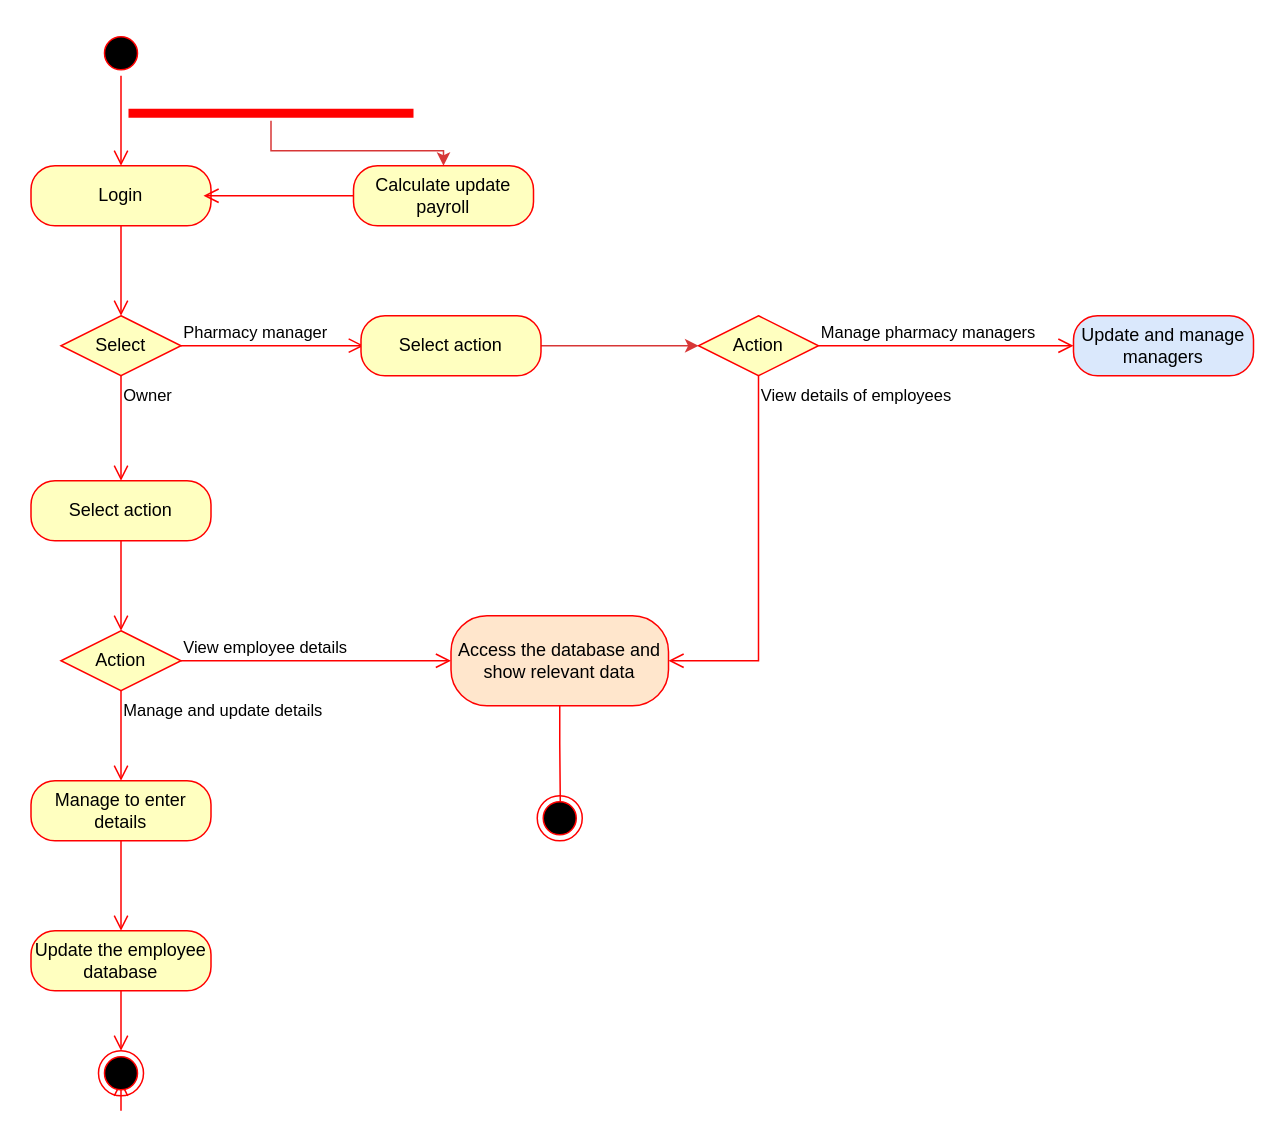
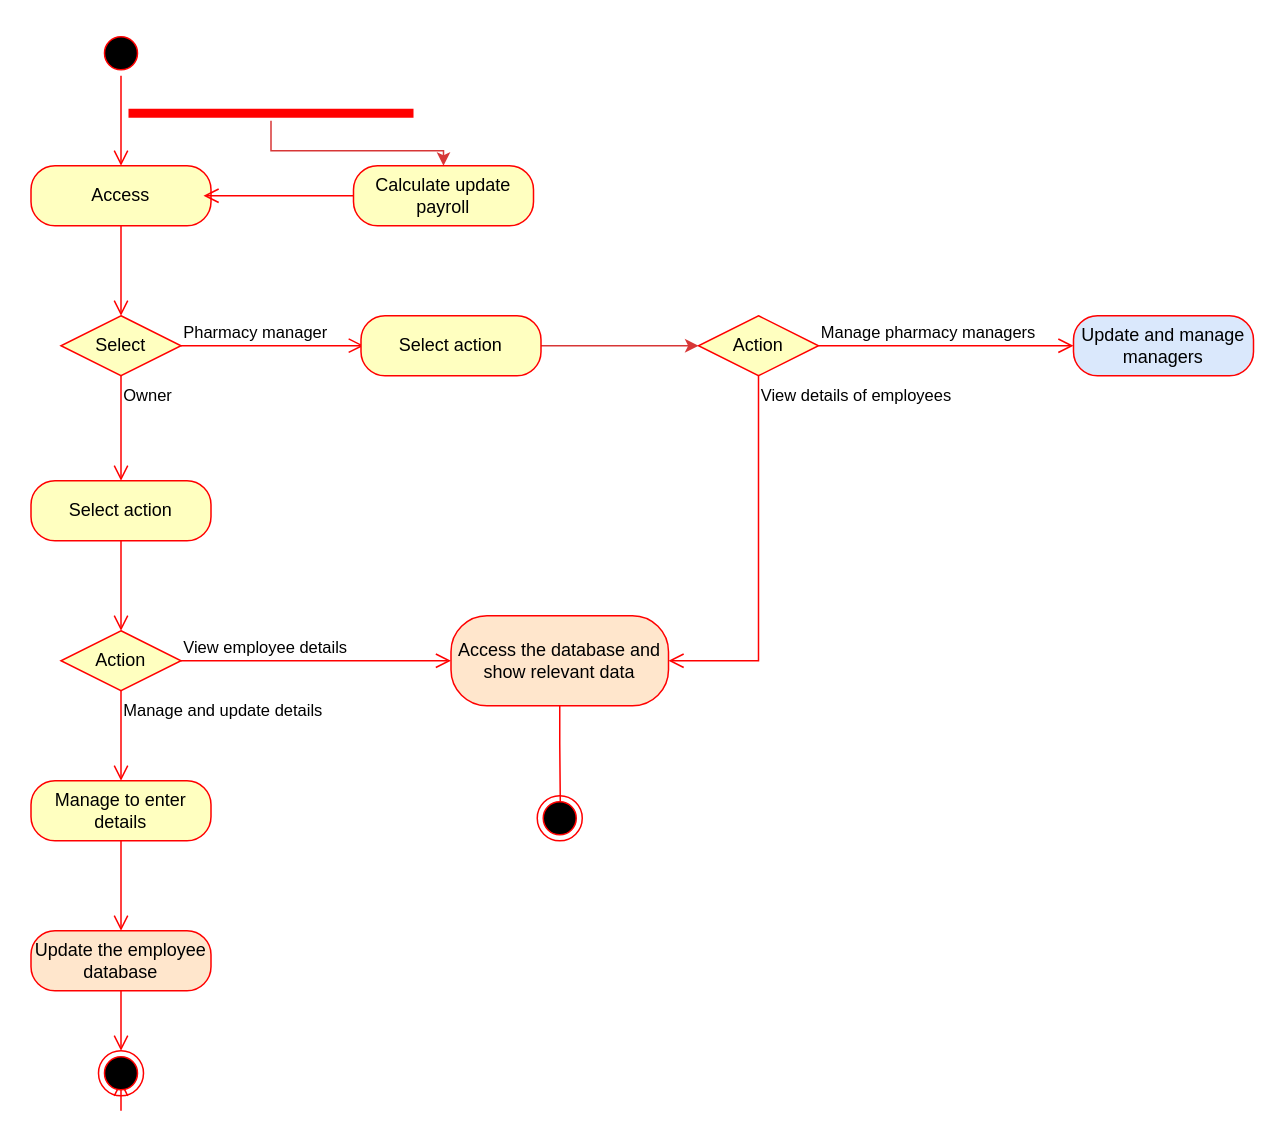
(121, 196) -> (121, 196)
(121, 961) -> (121, 961)
